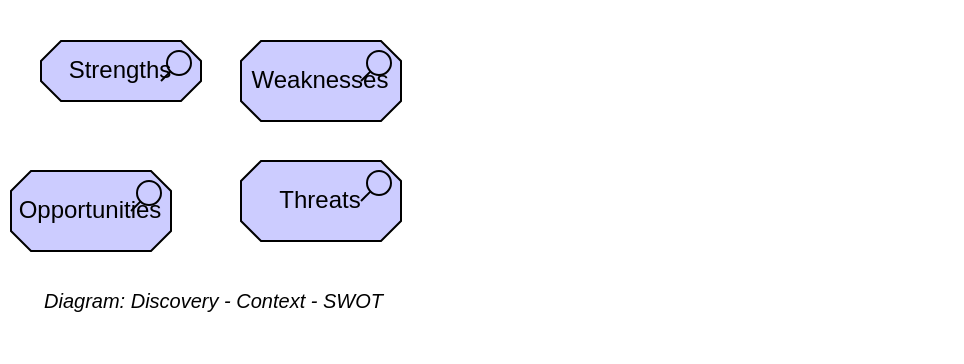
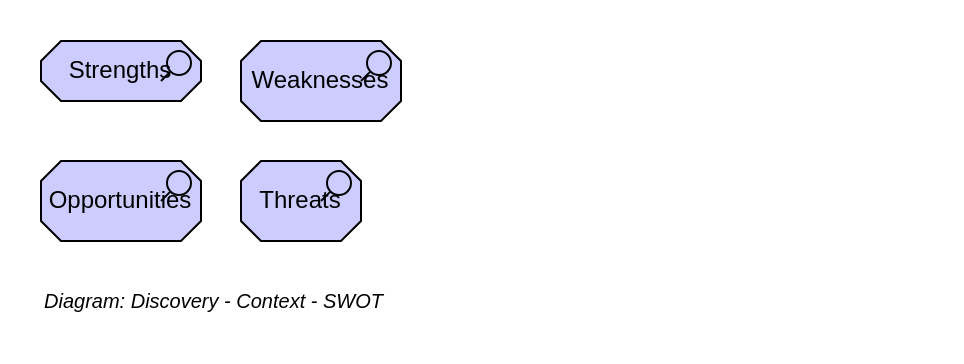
(321, 201) -> (301, 201)
(91, 211) -> (121, 201)
